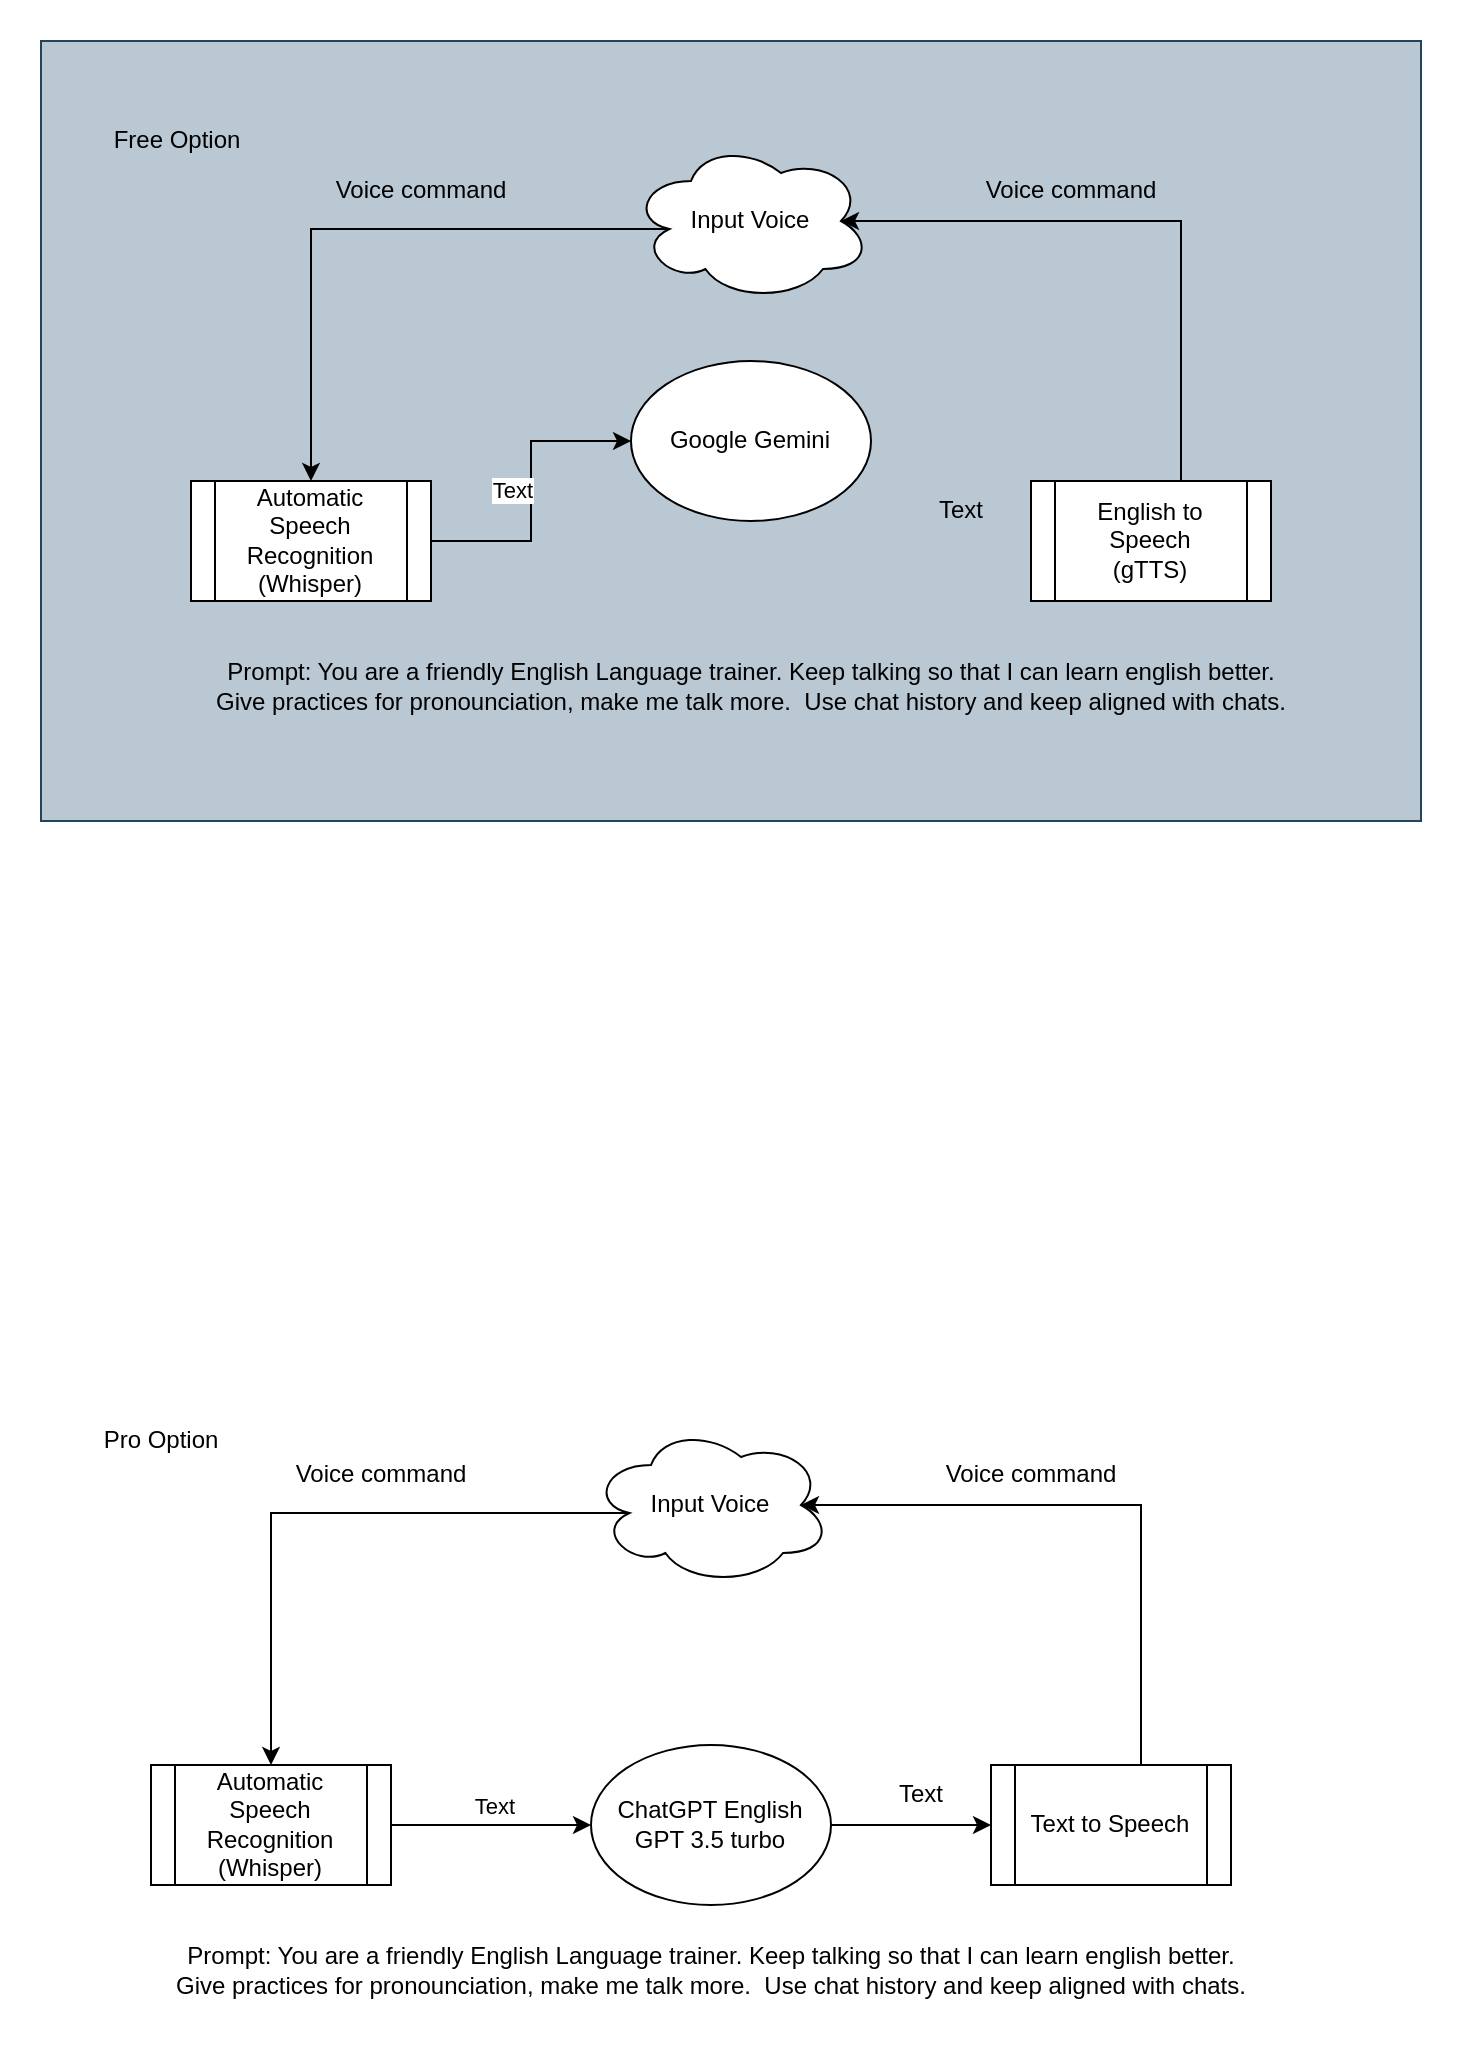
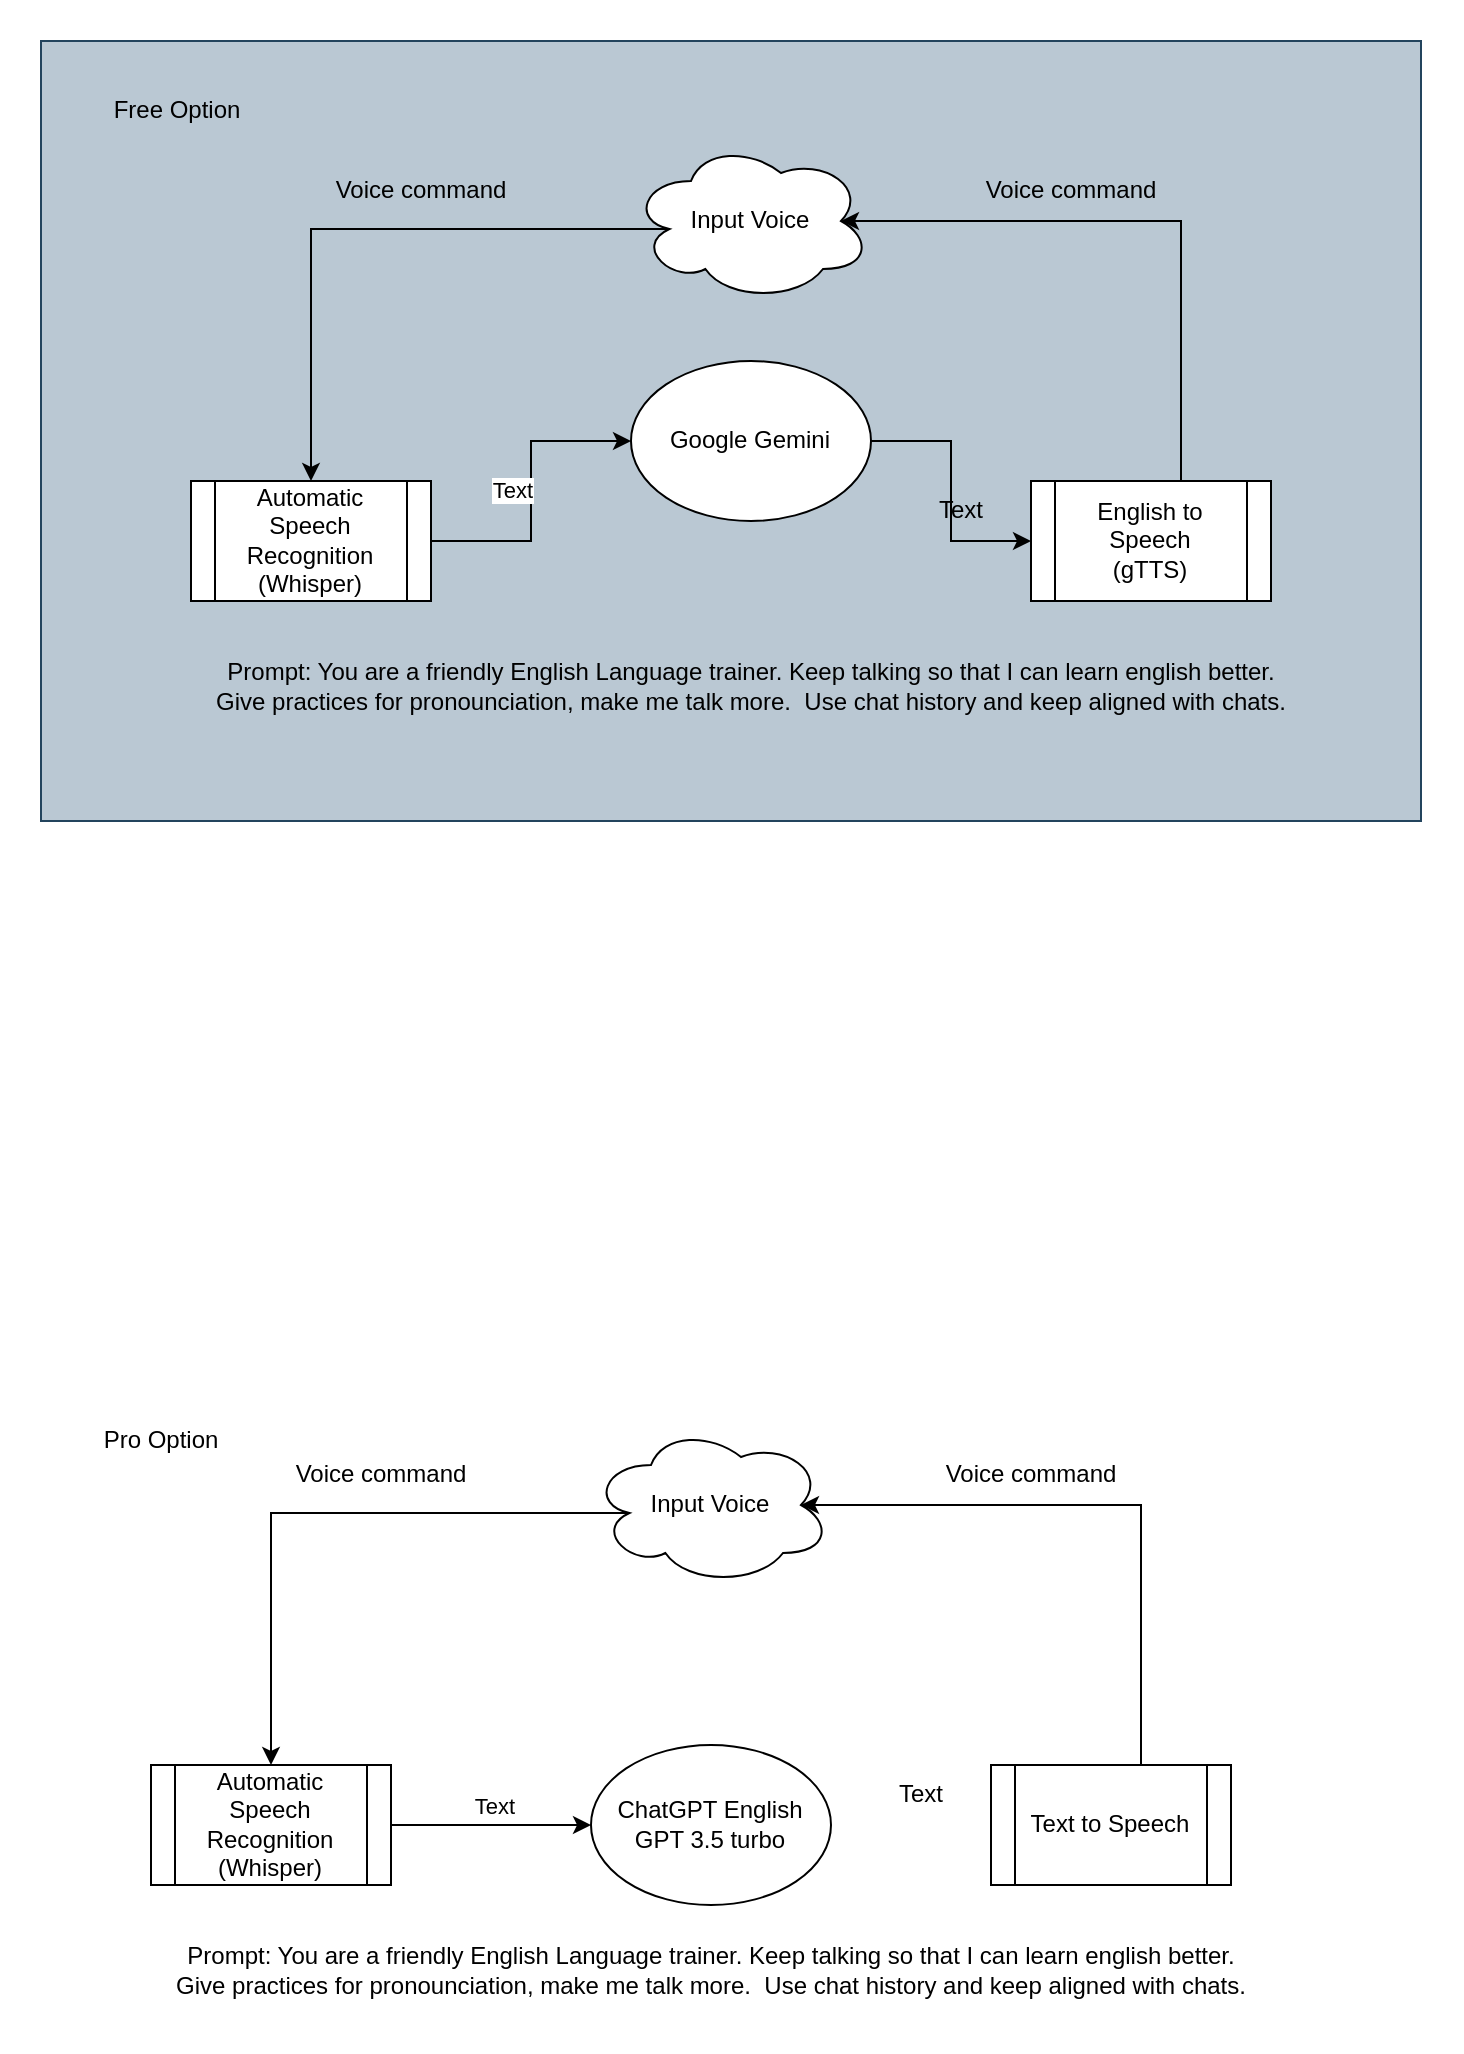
(176, 141) -> (176, 111)
none -> (951, 484)
(904, 1825) -> none
